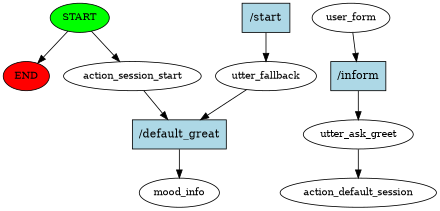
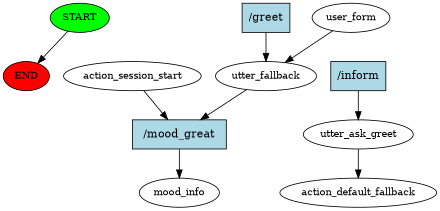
(266, 18) -> (266, 18)
(103, 43) -> none
(354, 43) -> (312, 44)
(179, 134) -> (179, 134)
(358, 193) -> (358, 193)
